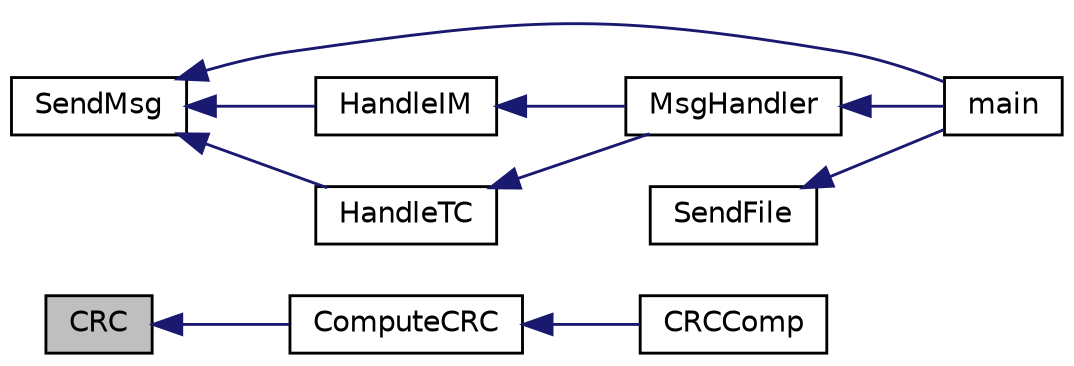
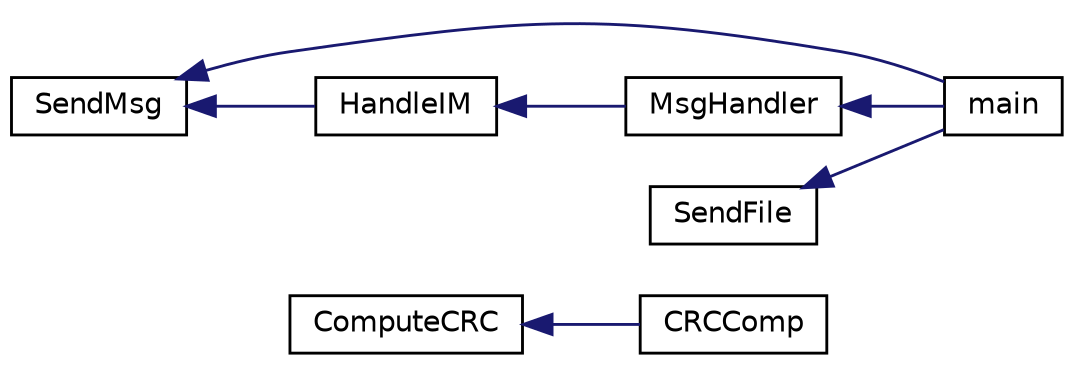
(406, 215) -> none
(99, 324) -> none
